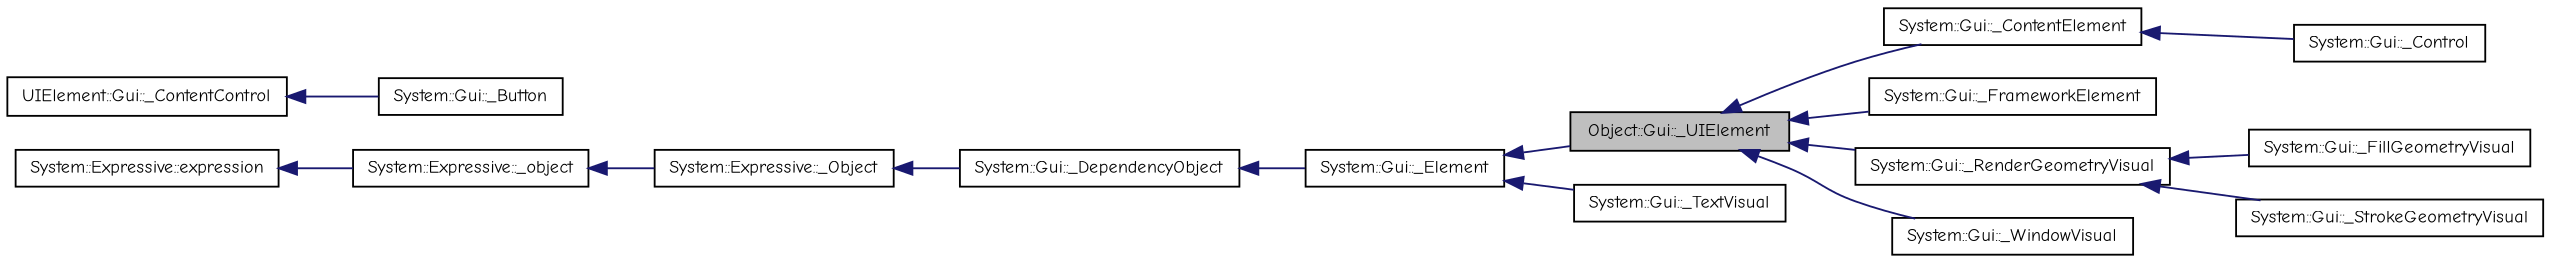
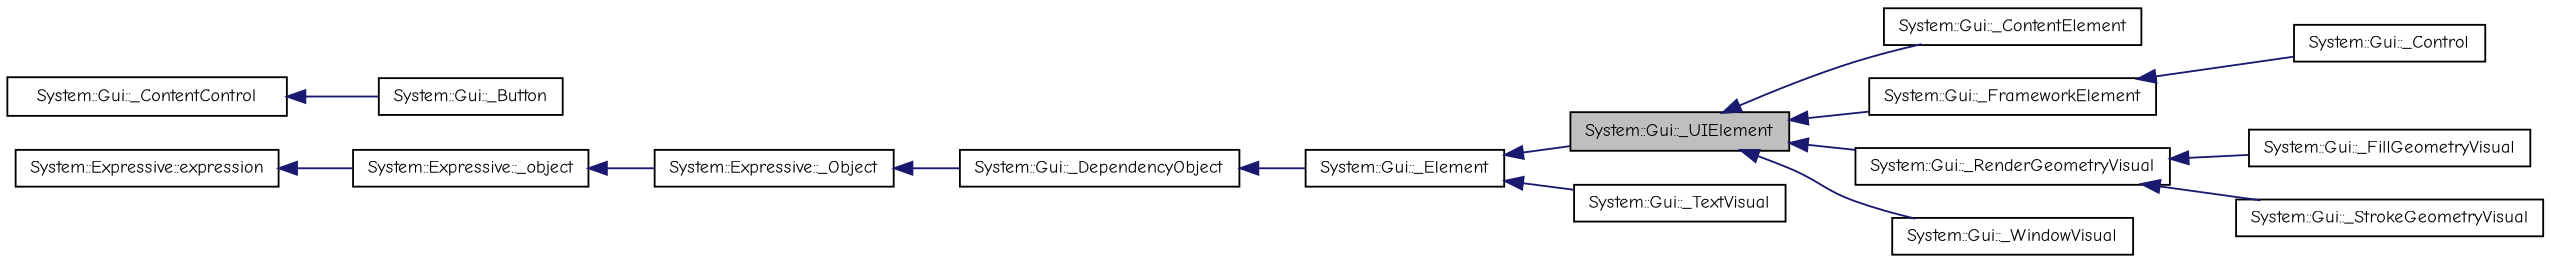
(2227, 36) -> (2225, 66)
(147, 97) -> (147, 97)
(1680, 131) -> (1680, 131)
